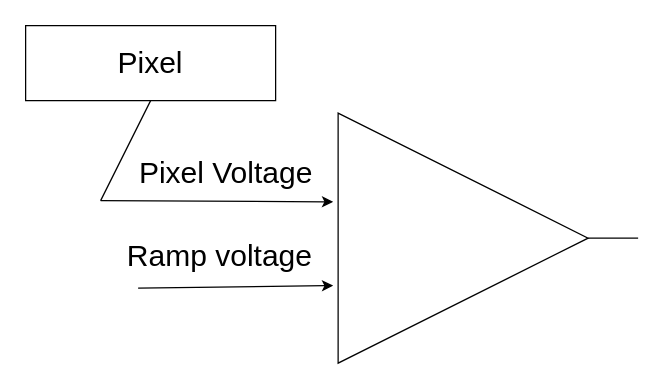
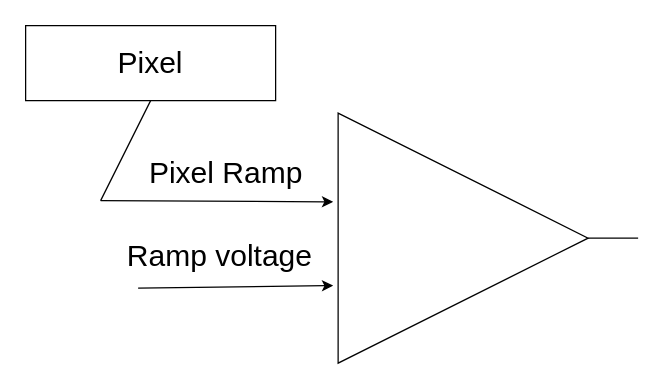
(226, 173) -> (226, 173)
